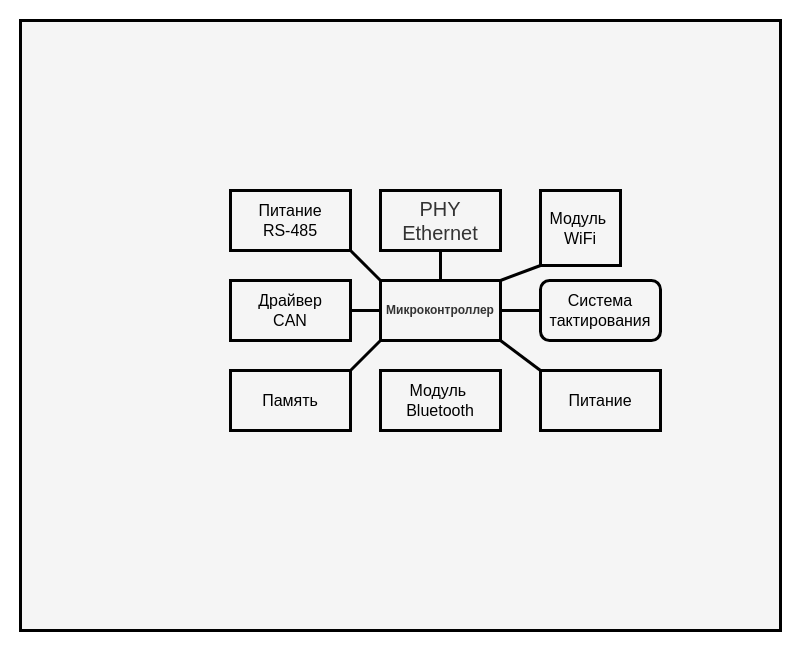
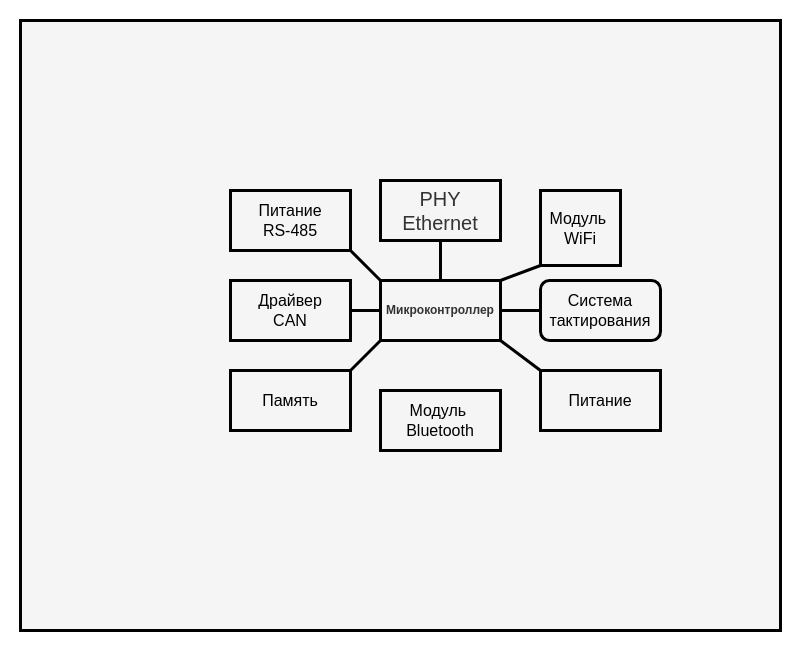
(441, 221) -> (441, 211)
(441, 401) -> (441, 421)
